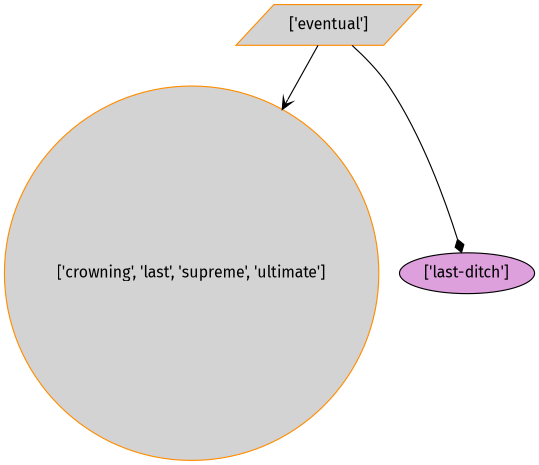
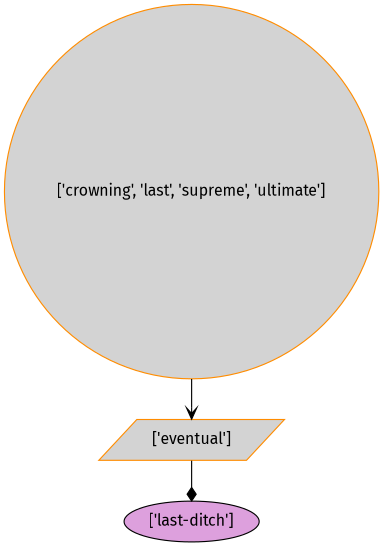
(303, 72) -> (192, 393)
